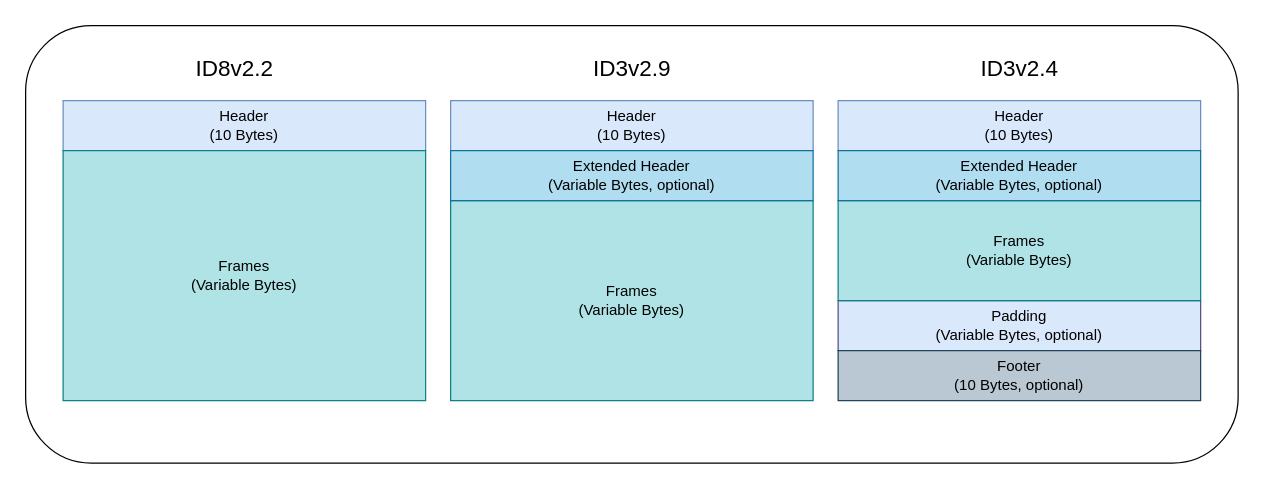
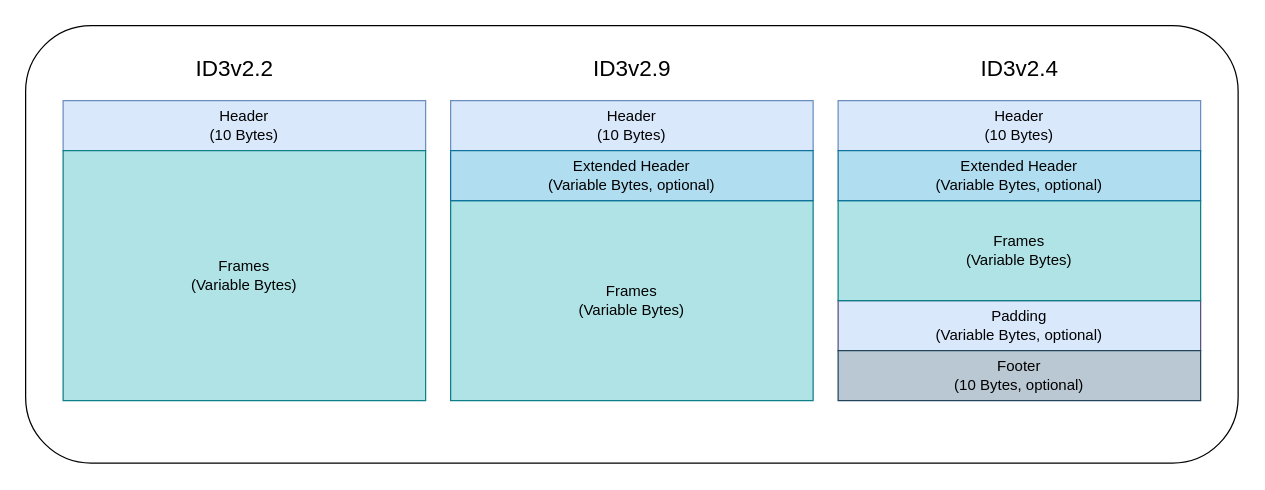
(235, 69) -> (235, 69)
